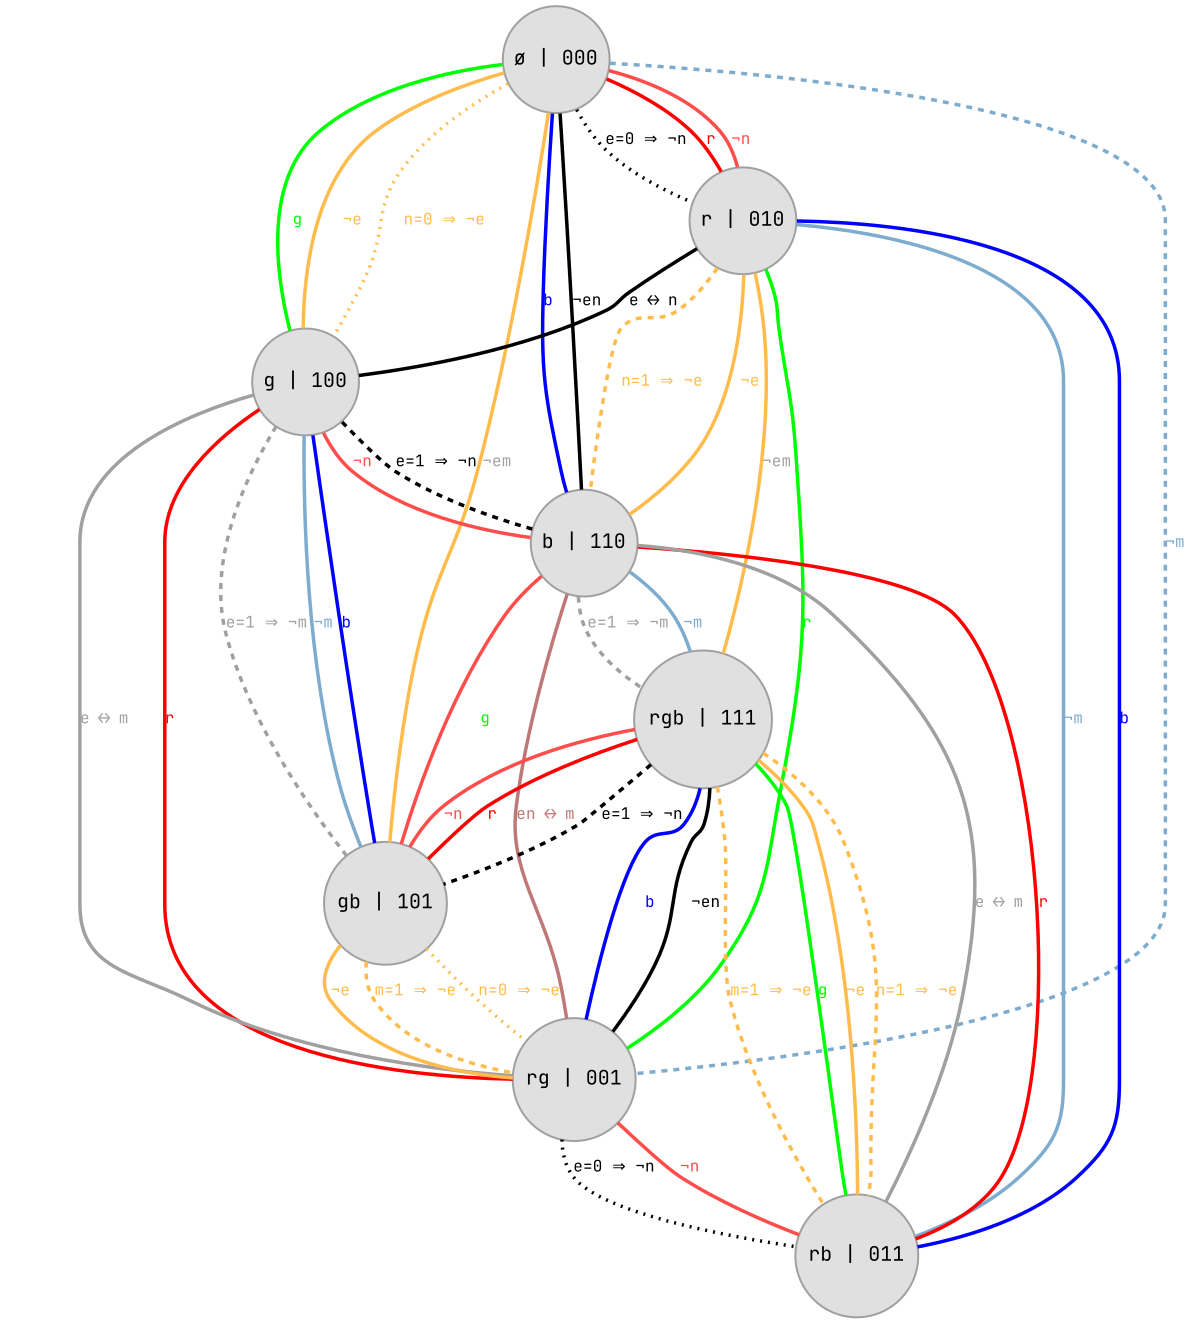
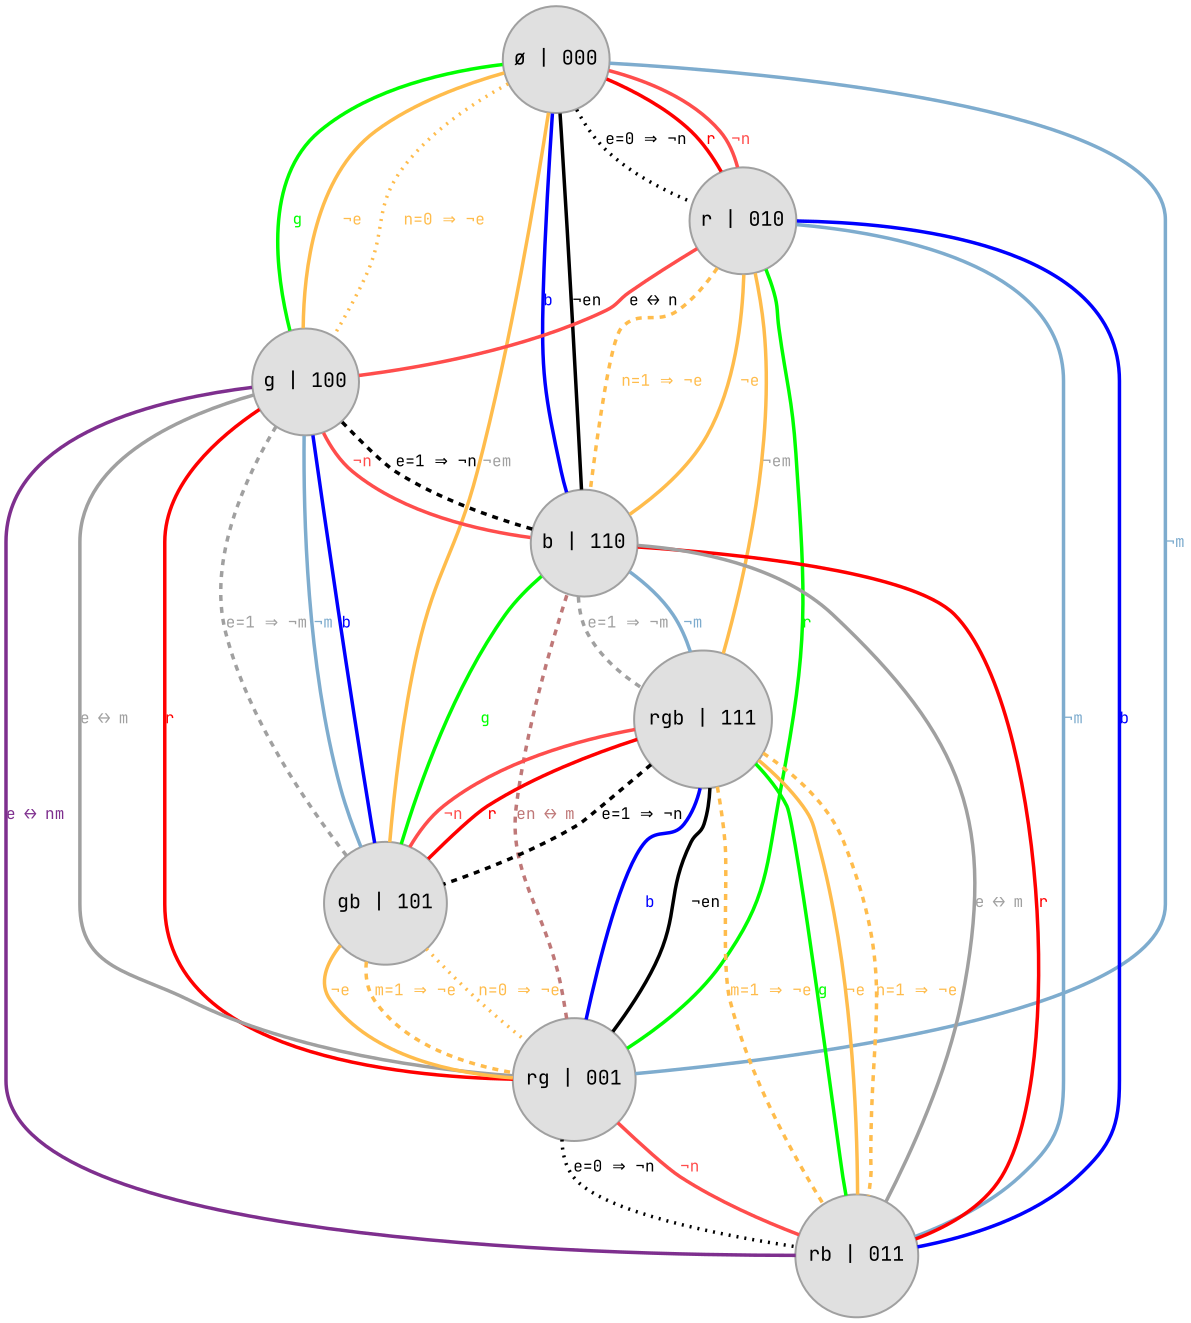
(529, 340) -> (529, 340)
(1165, 551) -> (1165, 551)
(455, 701) -> (455, 701)
(516, 807) -> (516, 807)
none -> (6, 1075)
